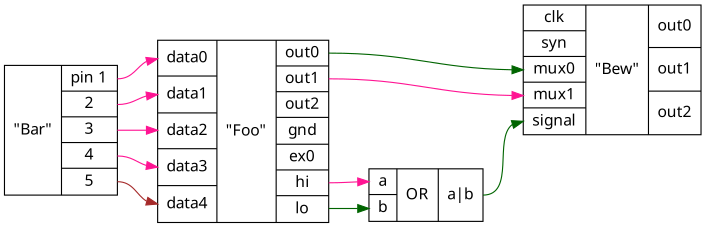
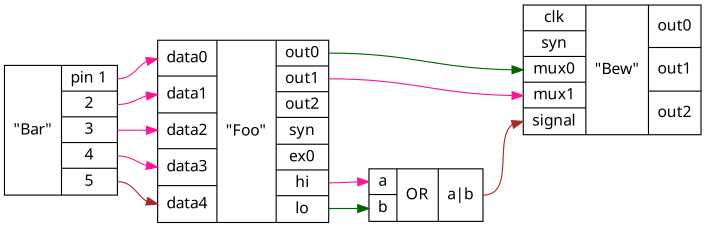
(302, 130) -> (302, 130)
(503, 164) -> (503, 164)
